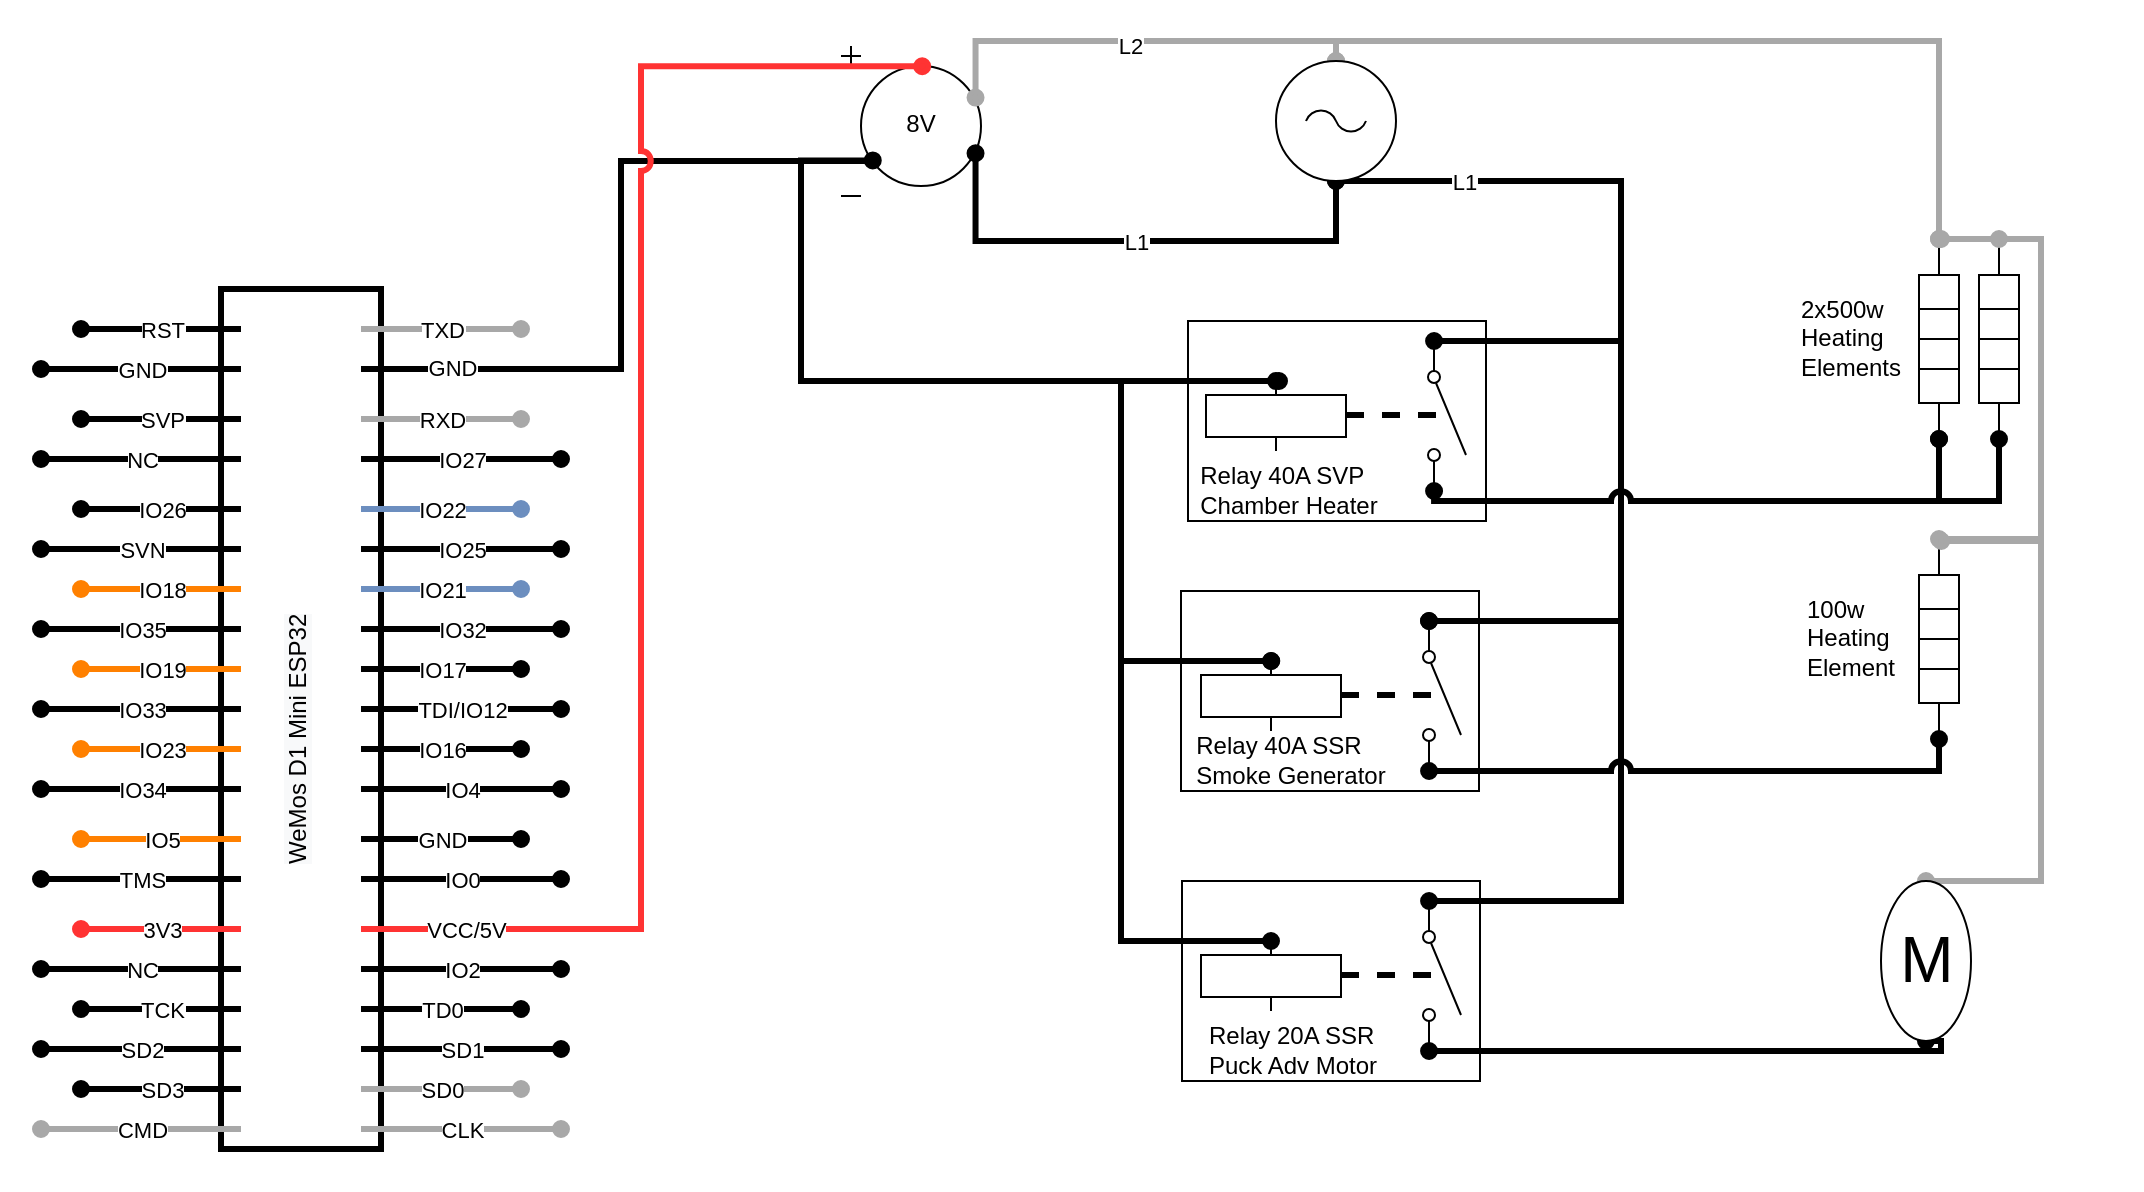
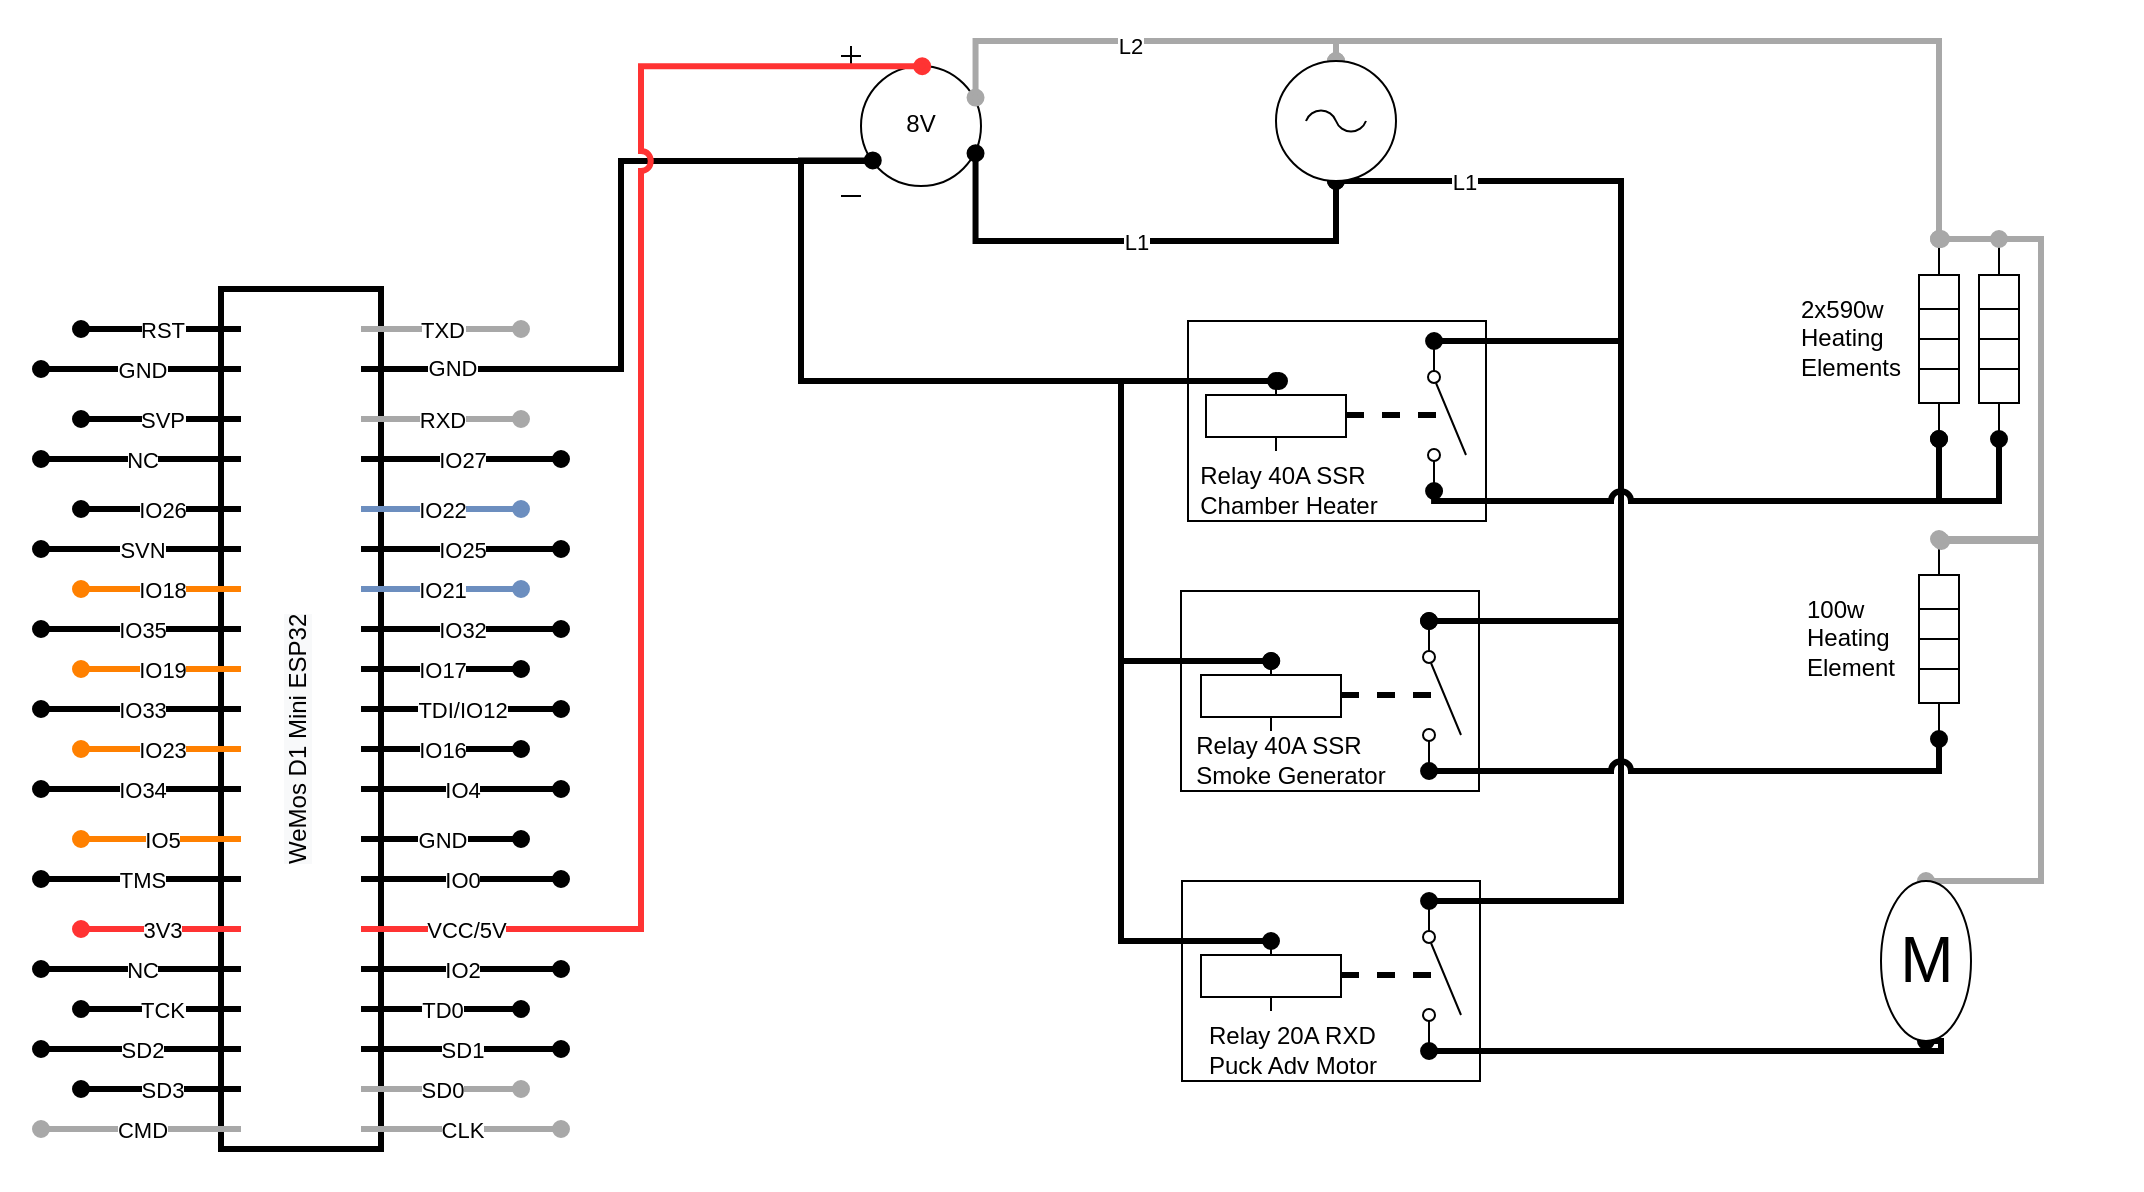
(1852, 339) -> (1852, 339)
(1290, 491) -> (1290, 491)
(1294, 1051) -> (1294, 1051)
